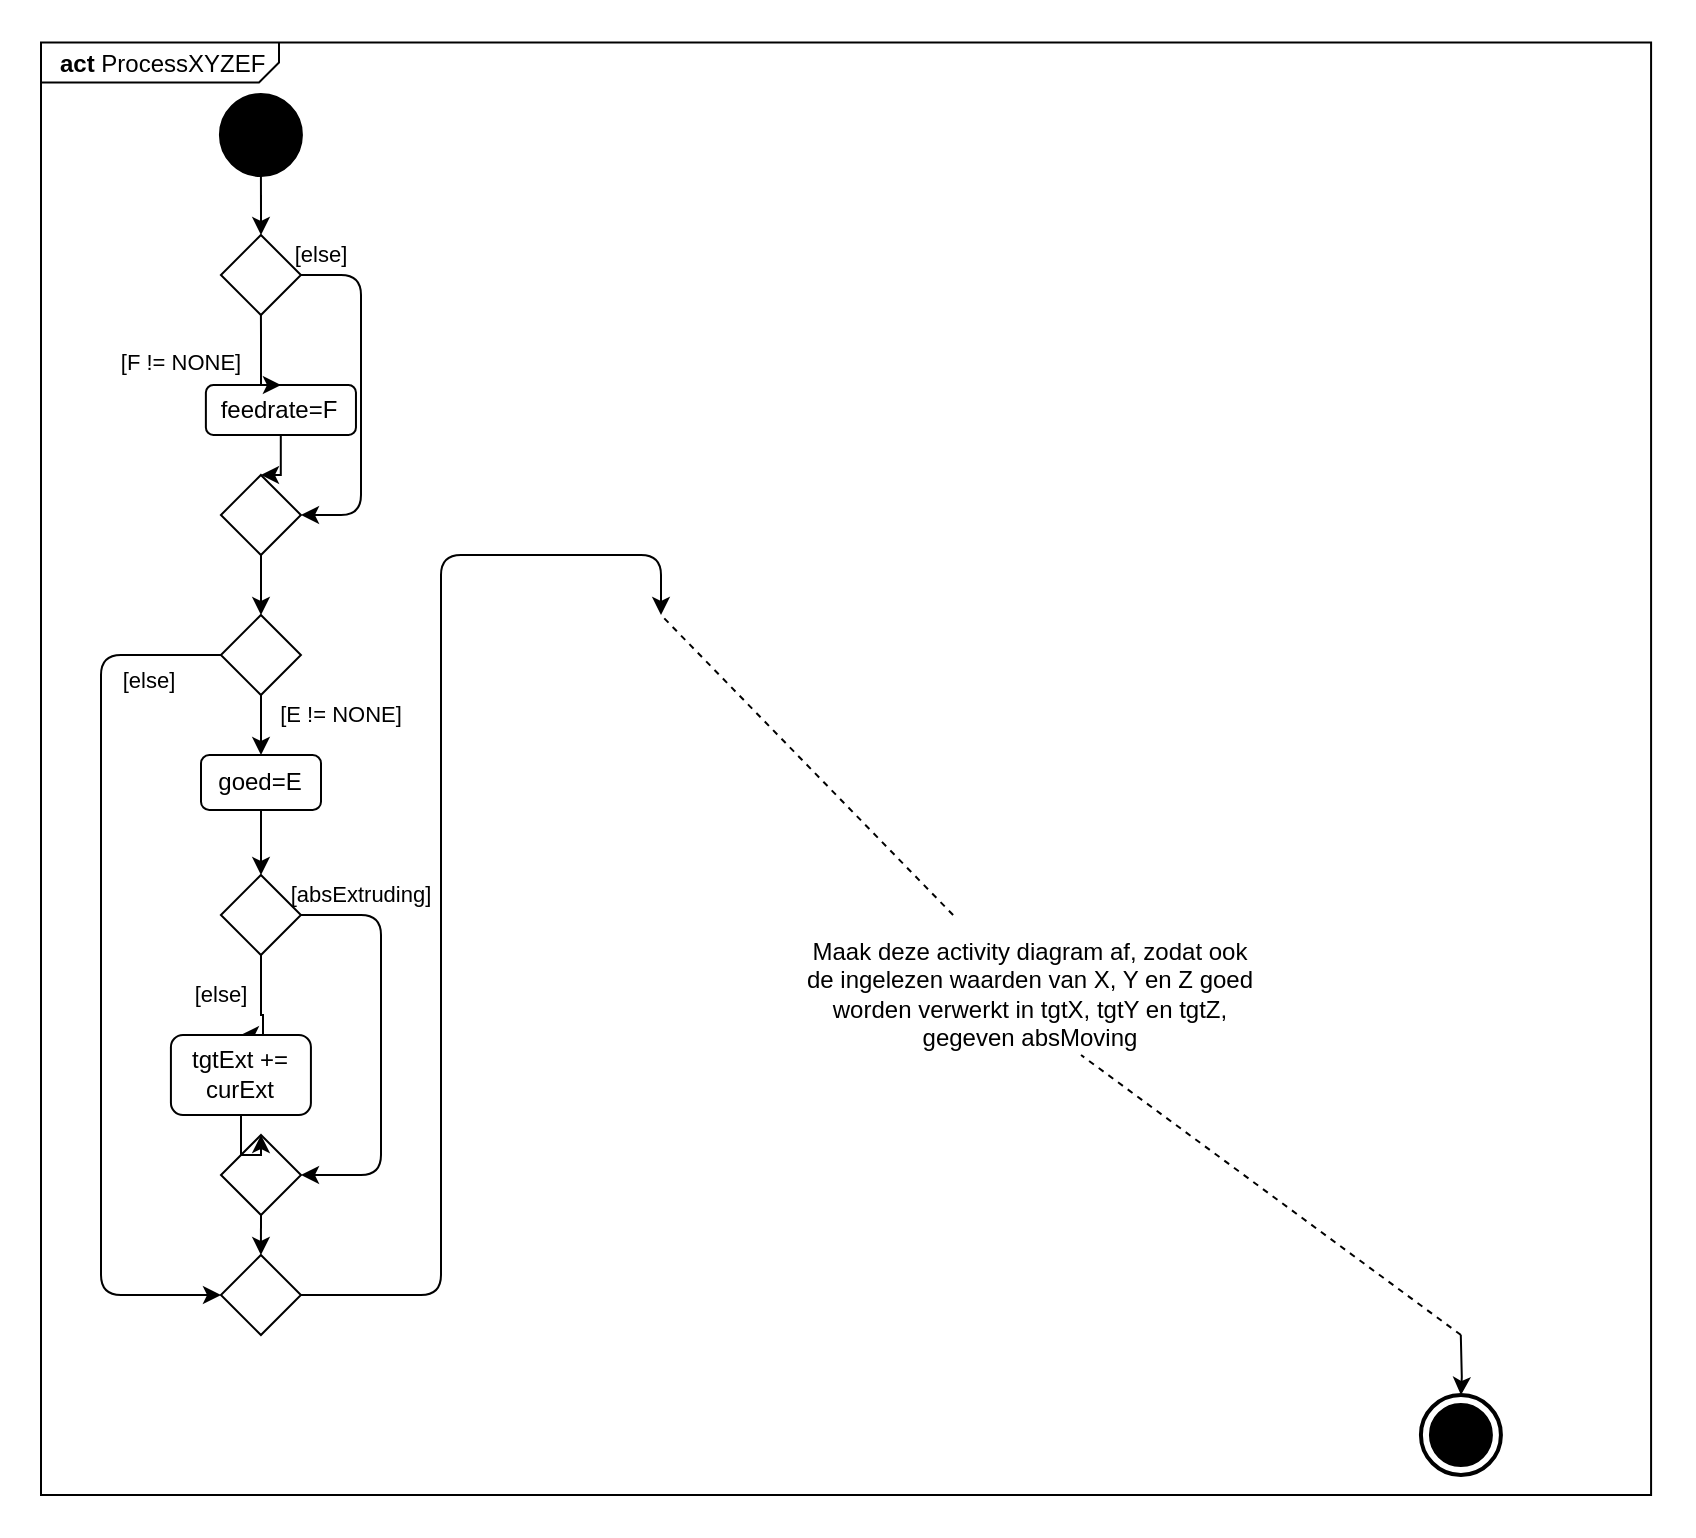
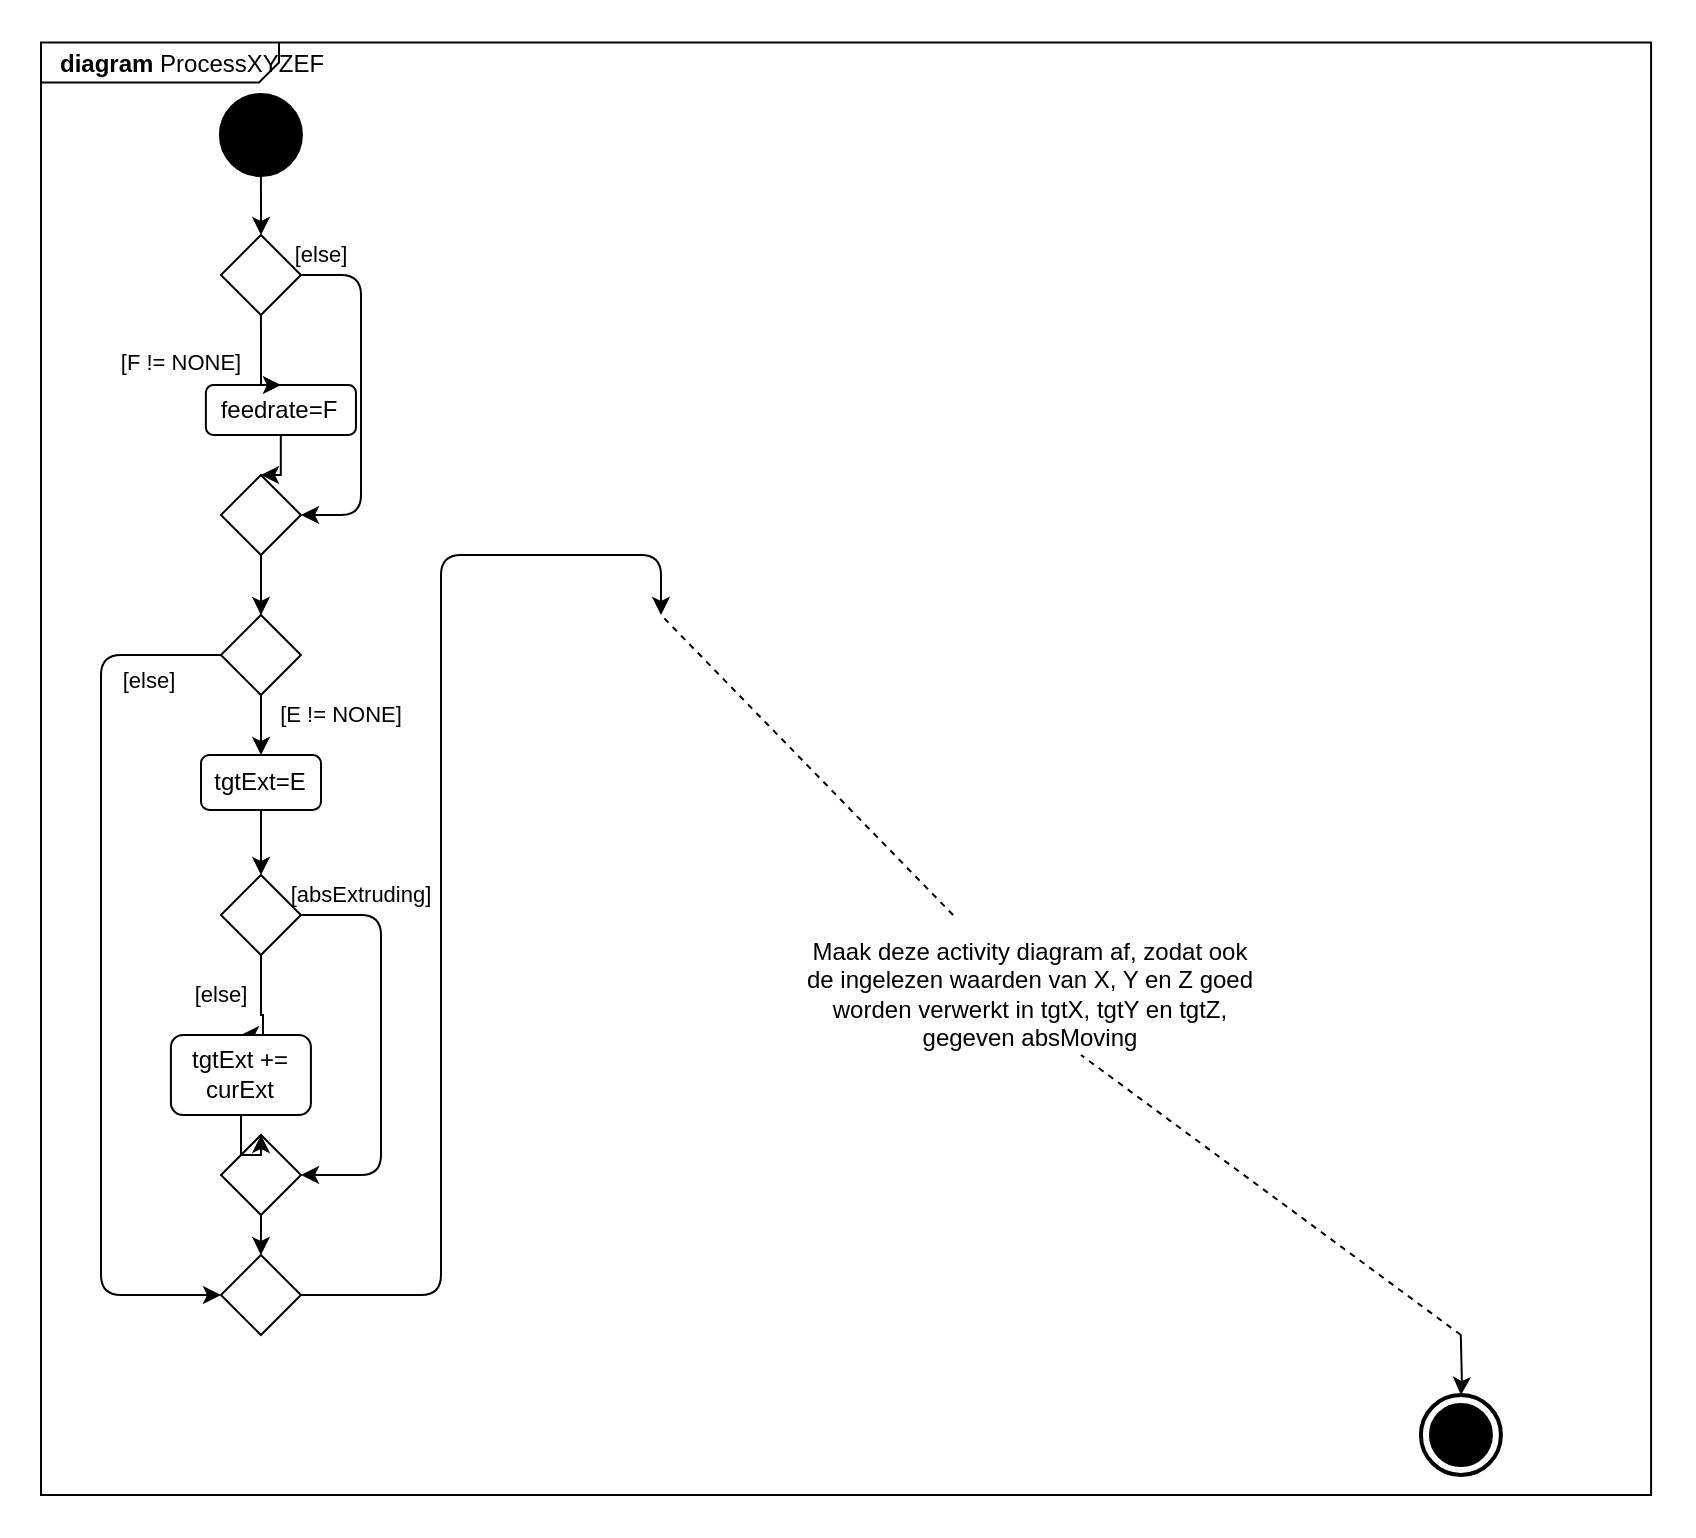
(149, 43) -> (172, 43)
(261, 783) -> (261, 783)
